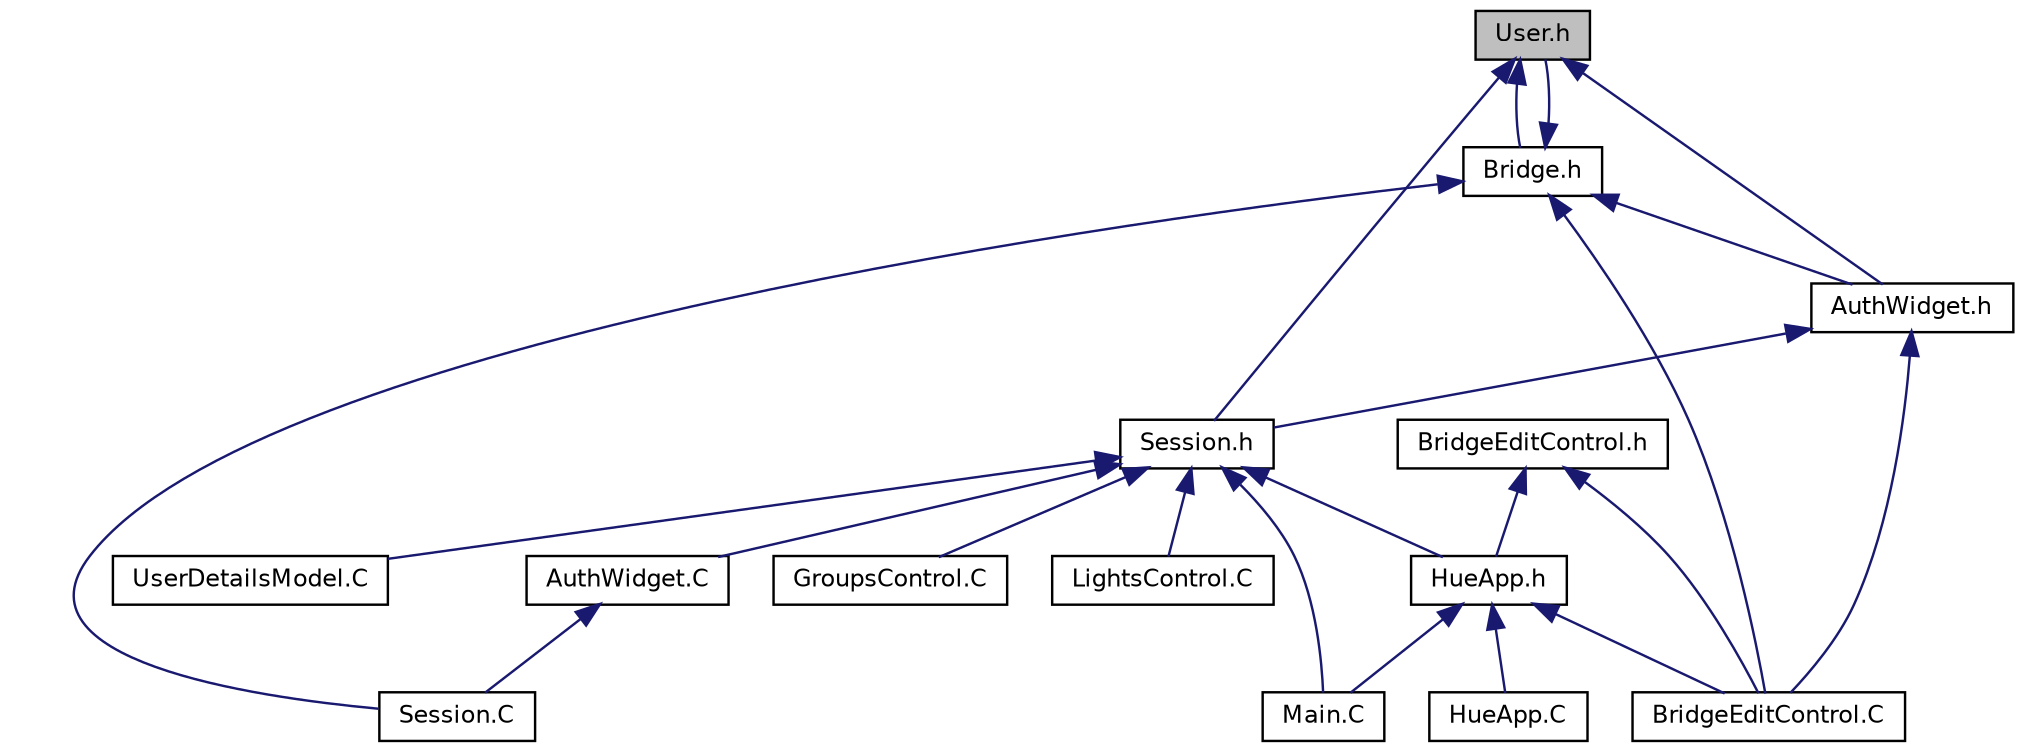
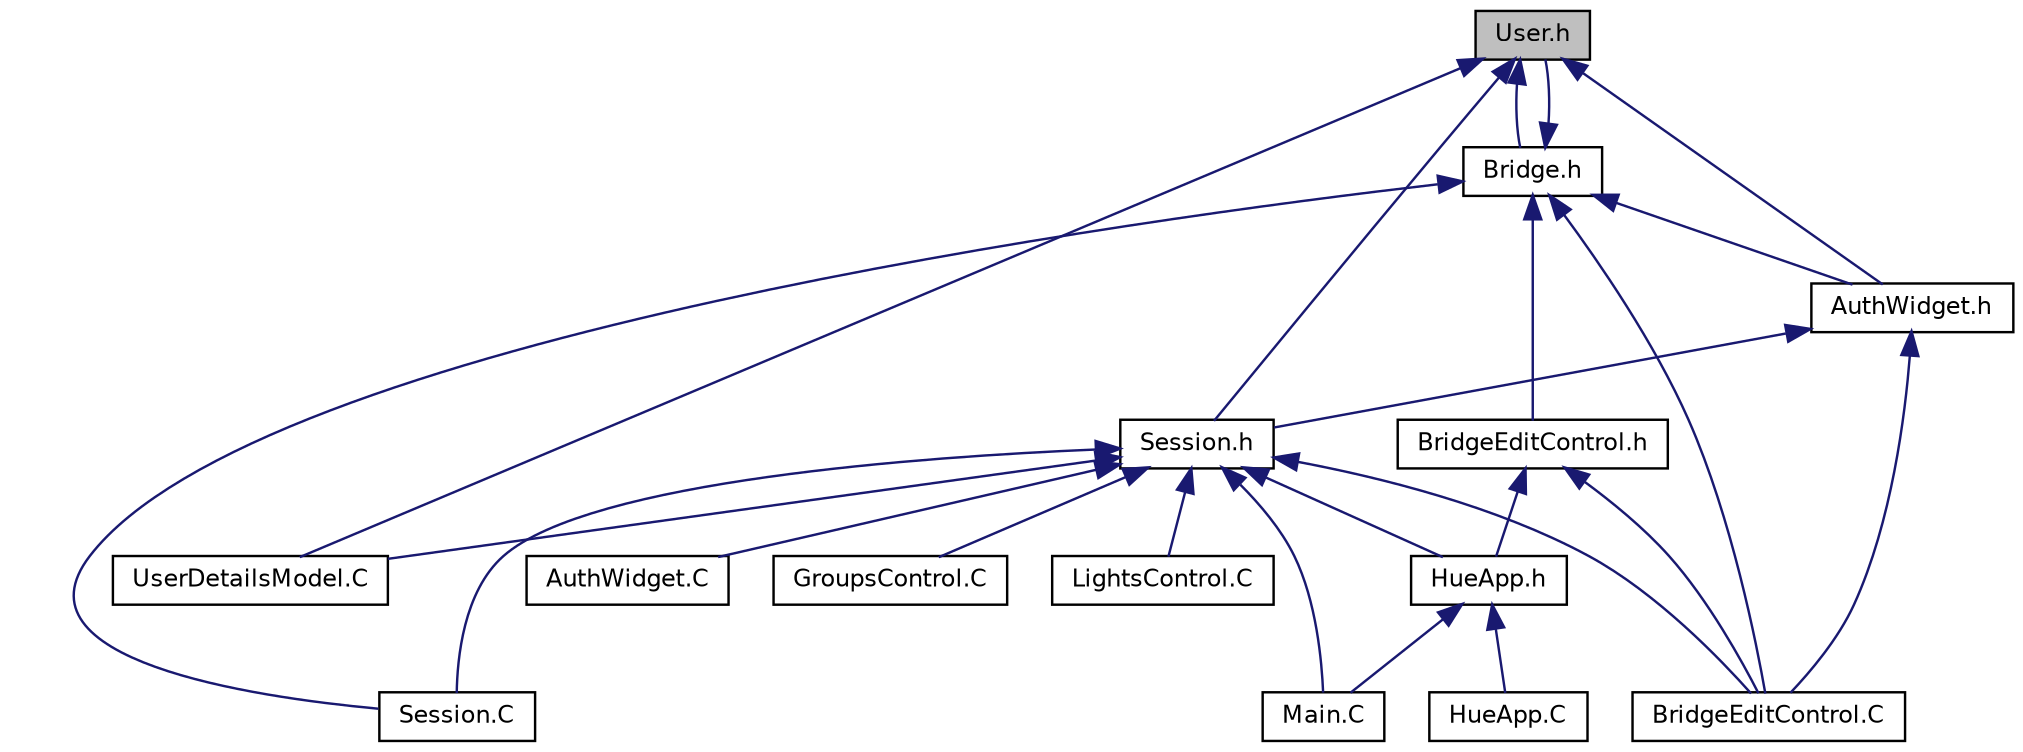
none -> (880, 313)
none -> (1533, 320)
(1640, 654) -> (1547, 536)
(533, 656) -> (719, 485)
